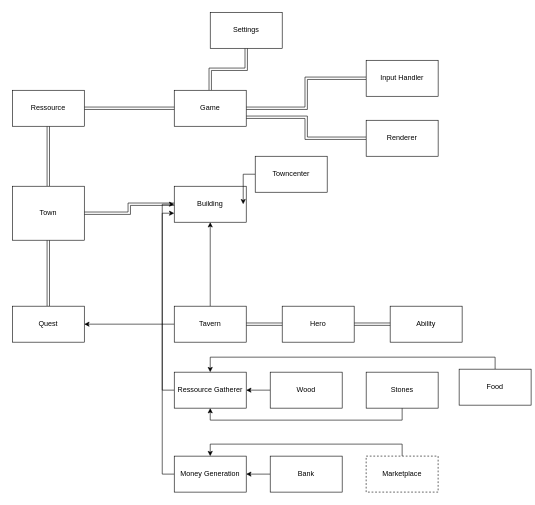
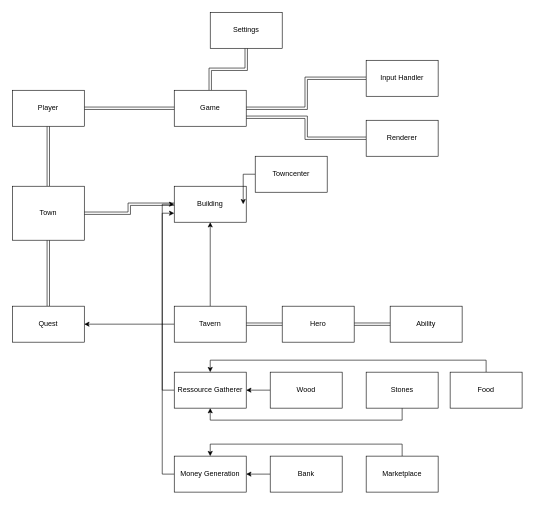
(48, 108) -> (48, 108)
(495, 387) -> (486, 390)
(402, 474) -> (402, 474)
